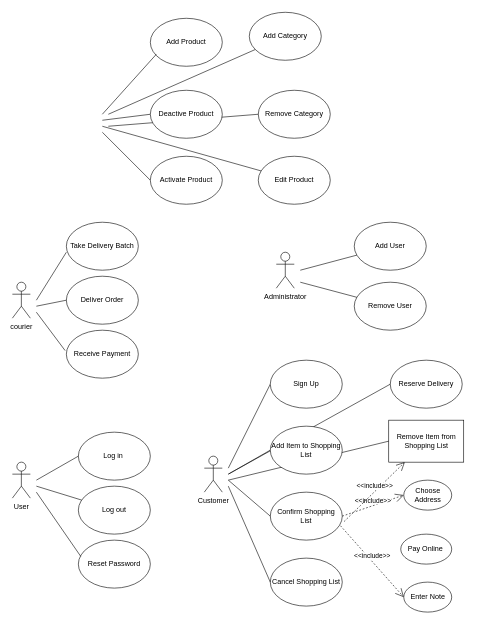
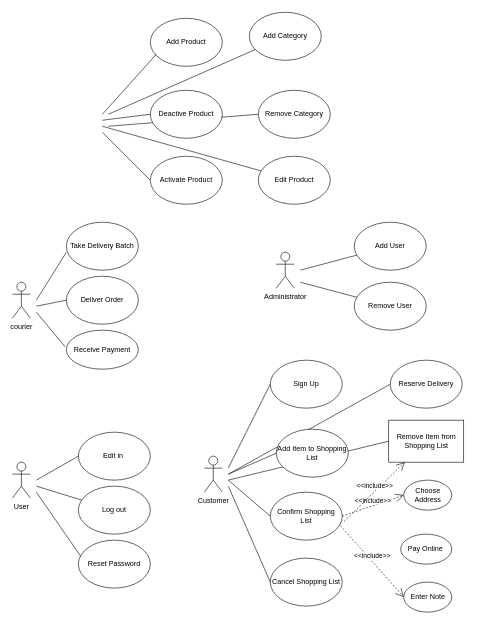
(102, 354) -> (102, 350)
(306, 450) -> (312, 453)
(114, 456) -> (114, 456)
